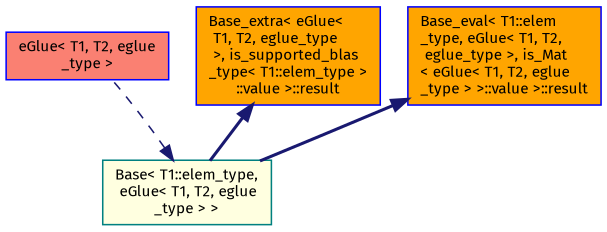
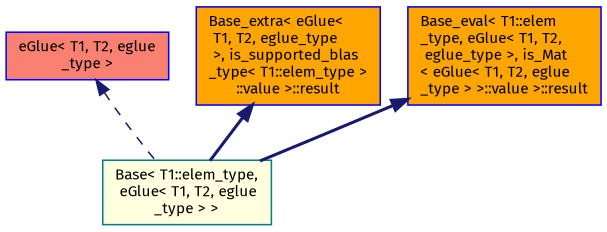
(139, 113) -> (129, 127)
